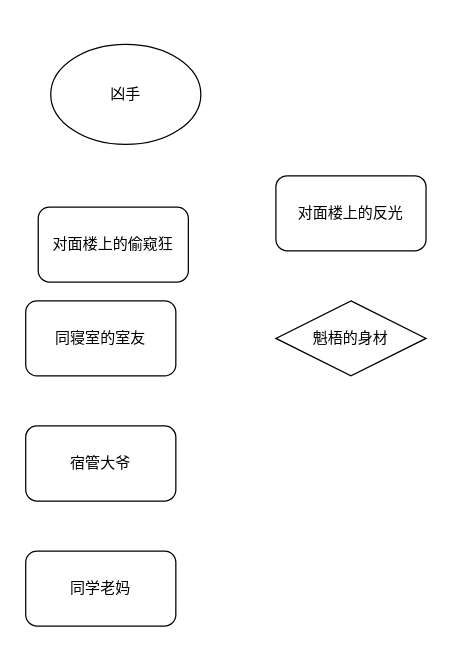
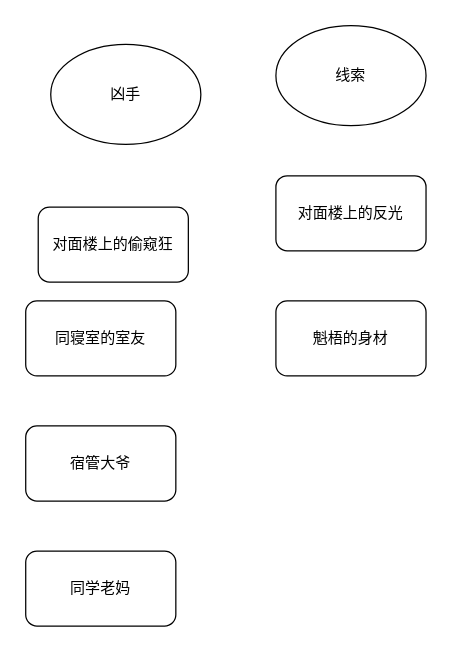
none -> (351, 76)
(351, 338) -> (351, 338)
